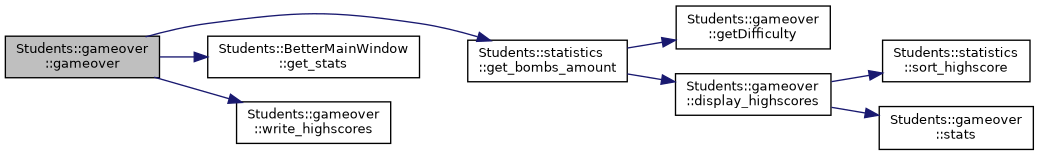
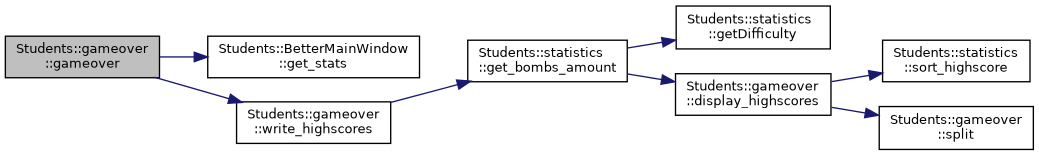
(312, 14) -> (424, 94)
(753, 27) -> (753, 27)
(956, 128) -> (956, 128)
